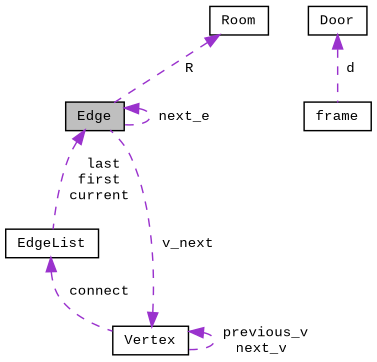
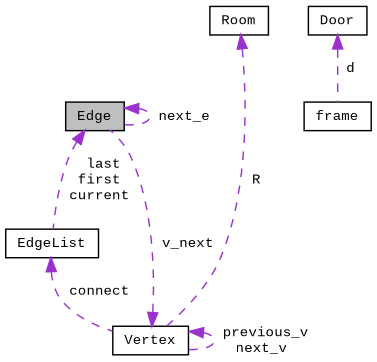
(161, 73) -> (237, 198)
